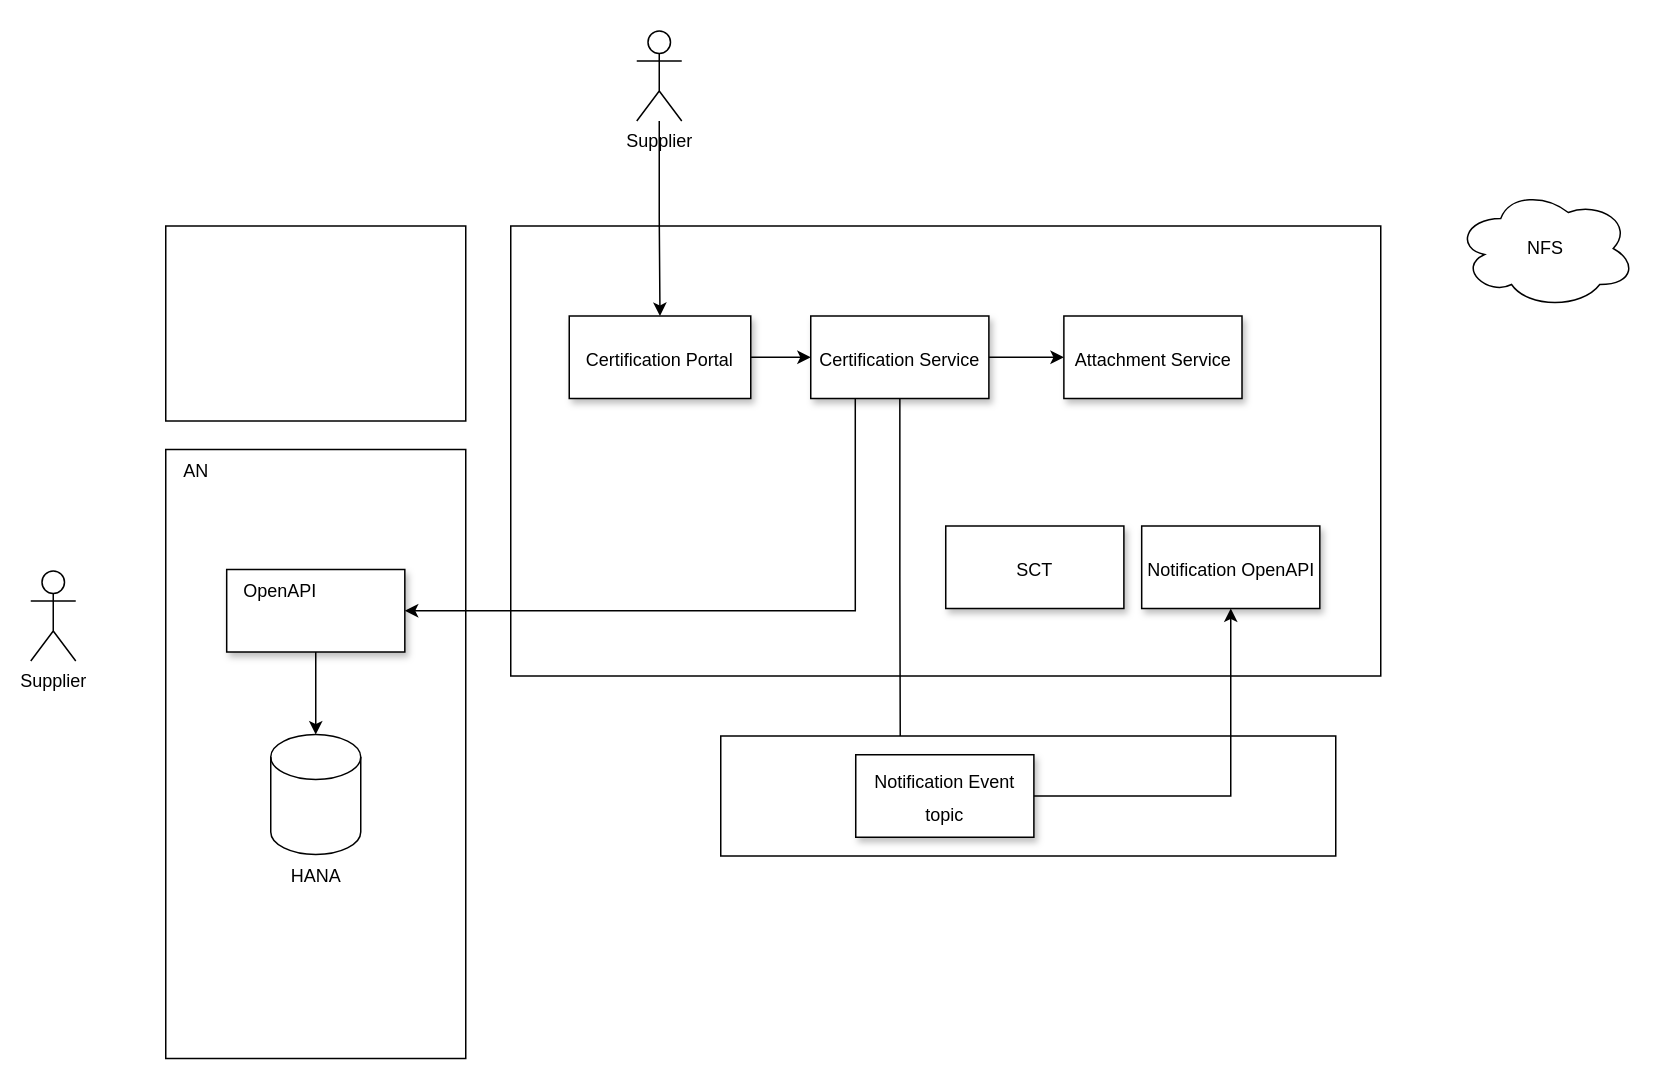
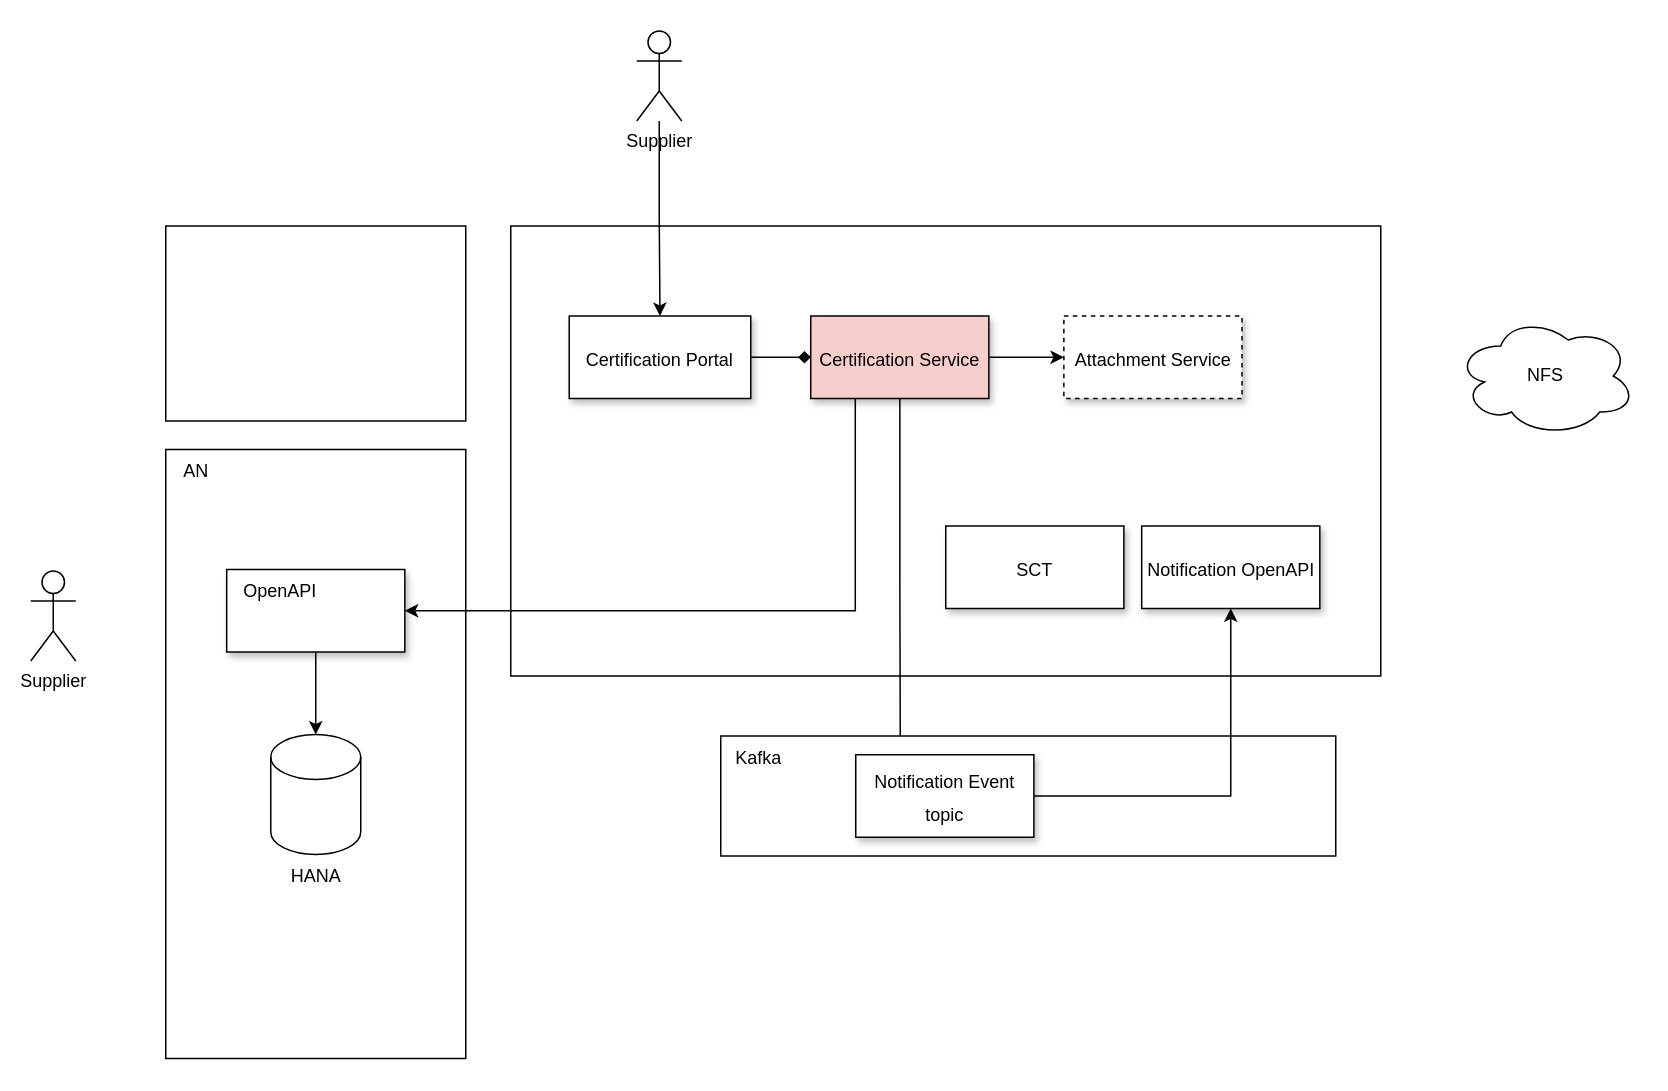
(1546, 248) -> (1546, 376)
(799, 357) -> (798, 357)
(900, 357) -> (900, 357)
(1153, 357) -> (1153, 357)
none -> (758, 758)
